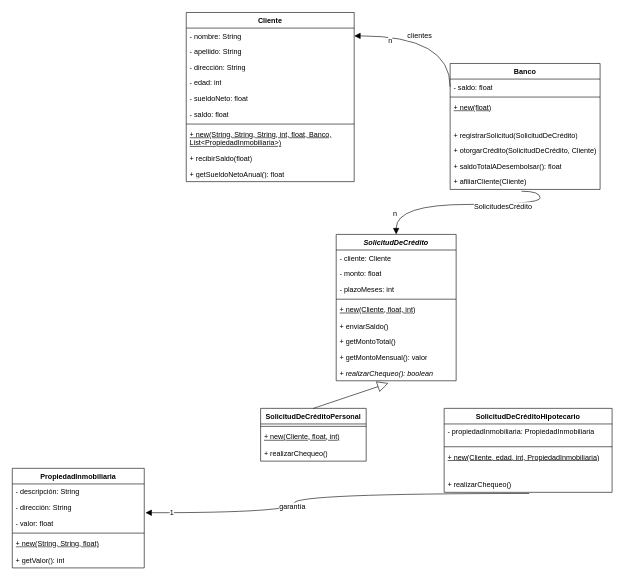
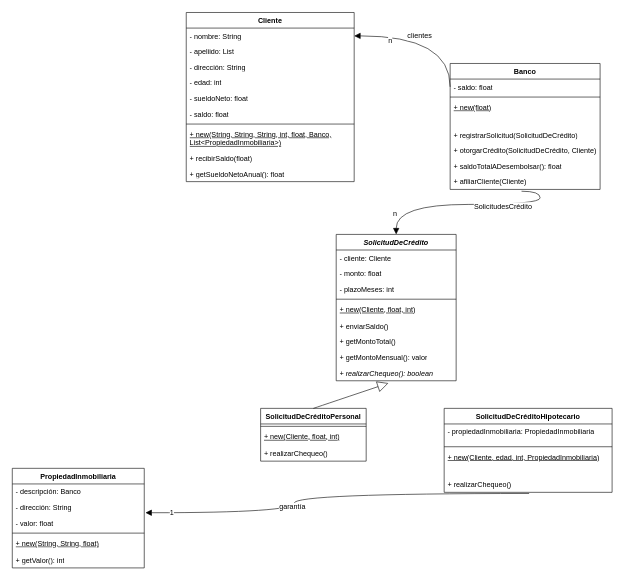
(220, 52) -> (216, 52)
(53, 492) -> (52, 492)
